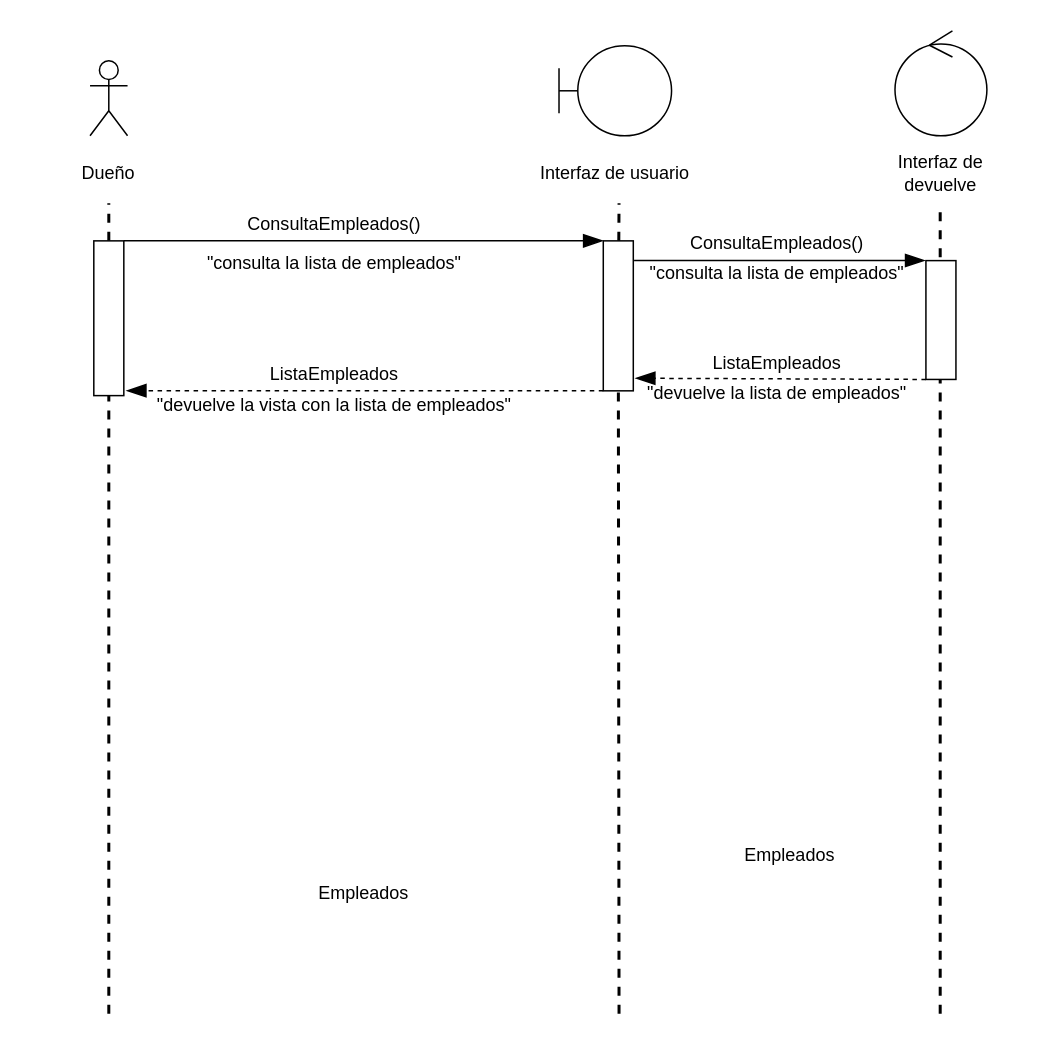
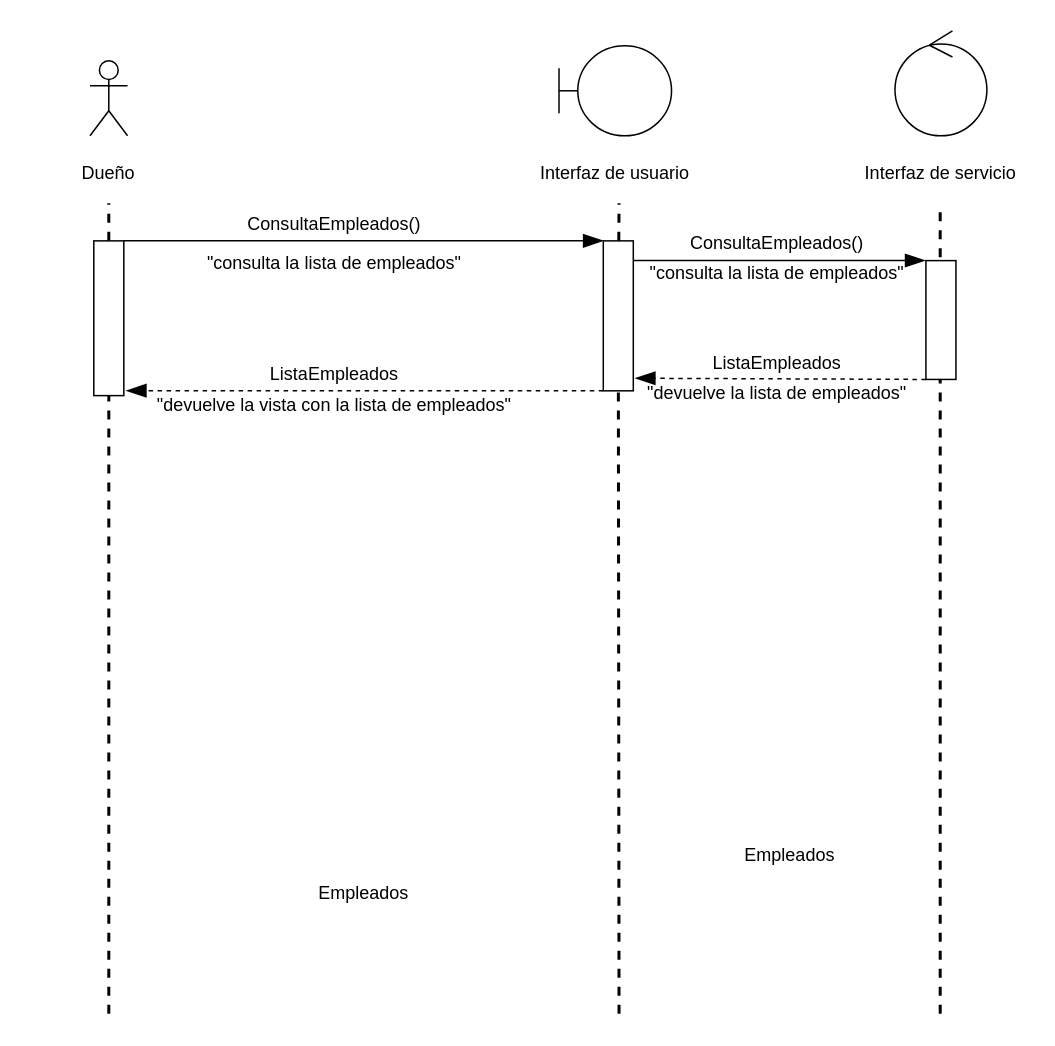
(941, 173) -> (941, 173)
